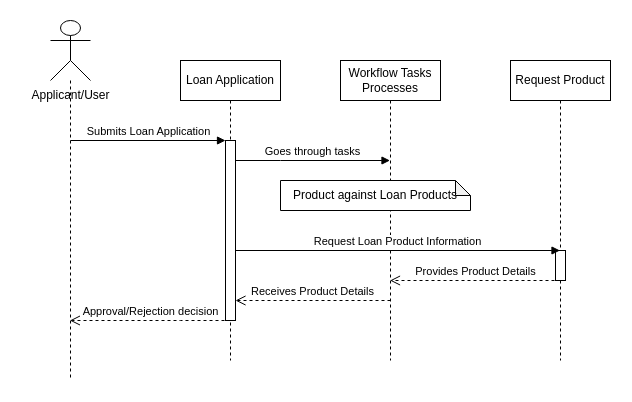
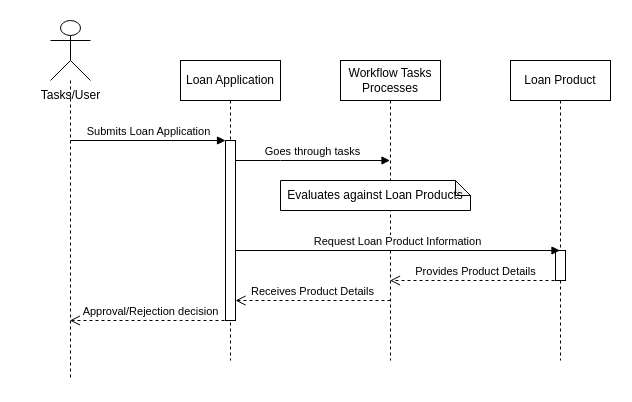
(561, 81) -> (561, 81)
(71, 96) -> (71, 96)
(376, 196) -> (376, 196)
